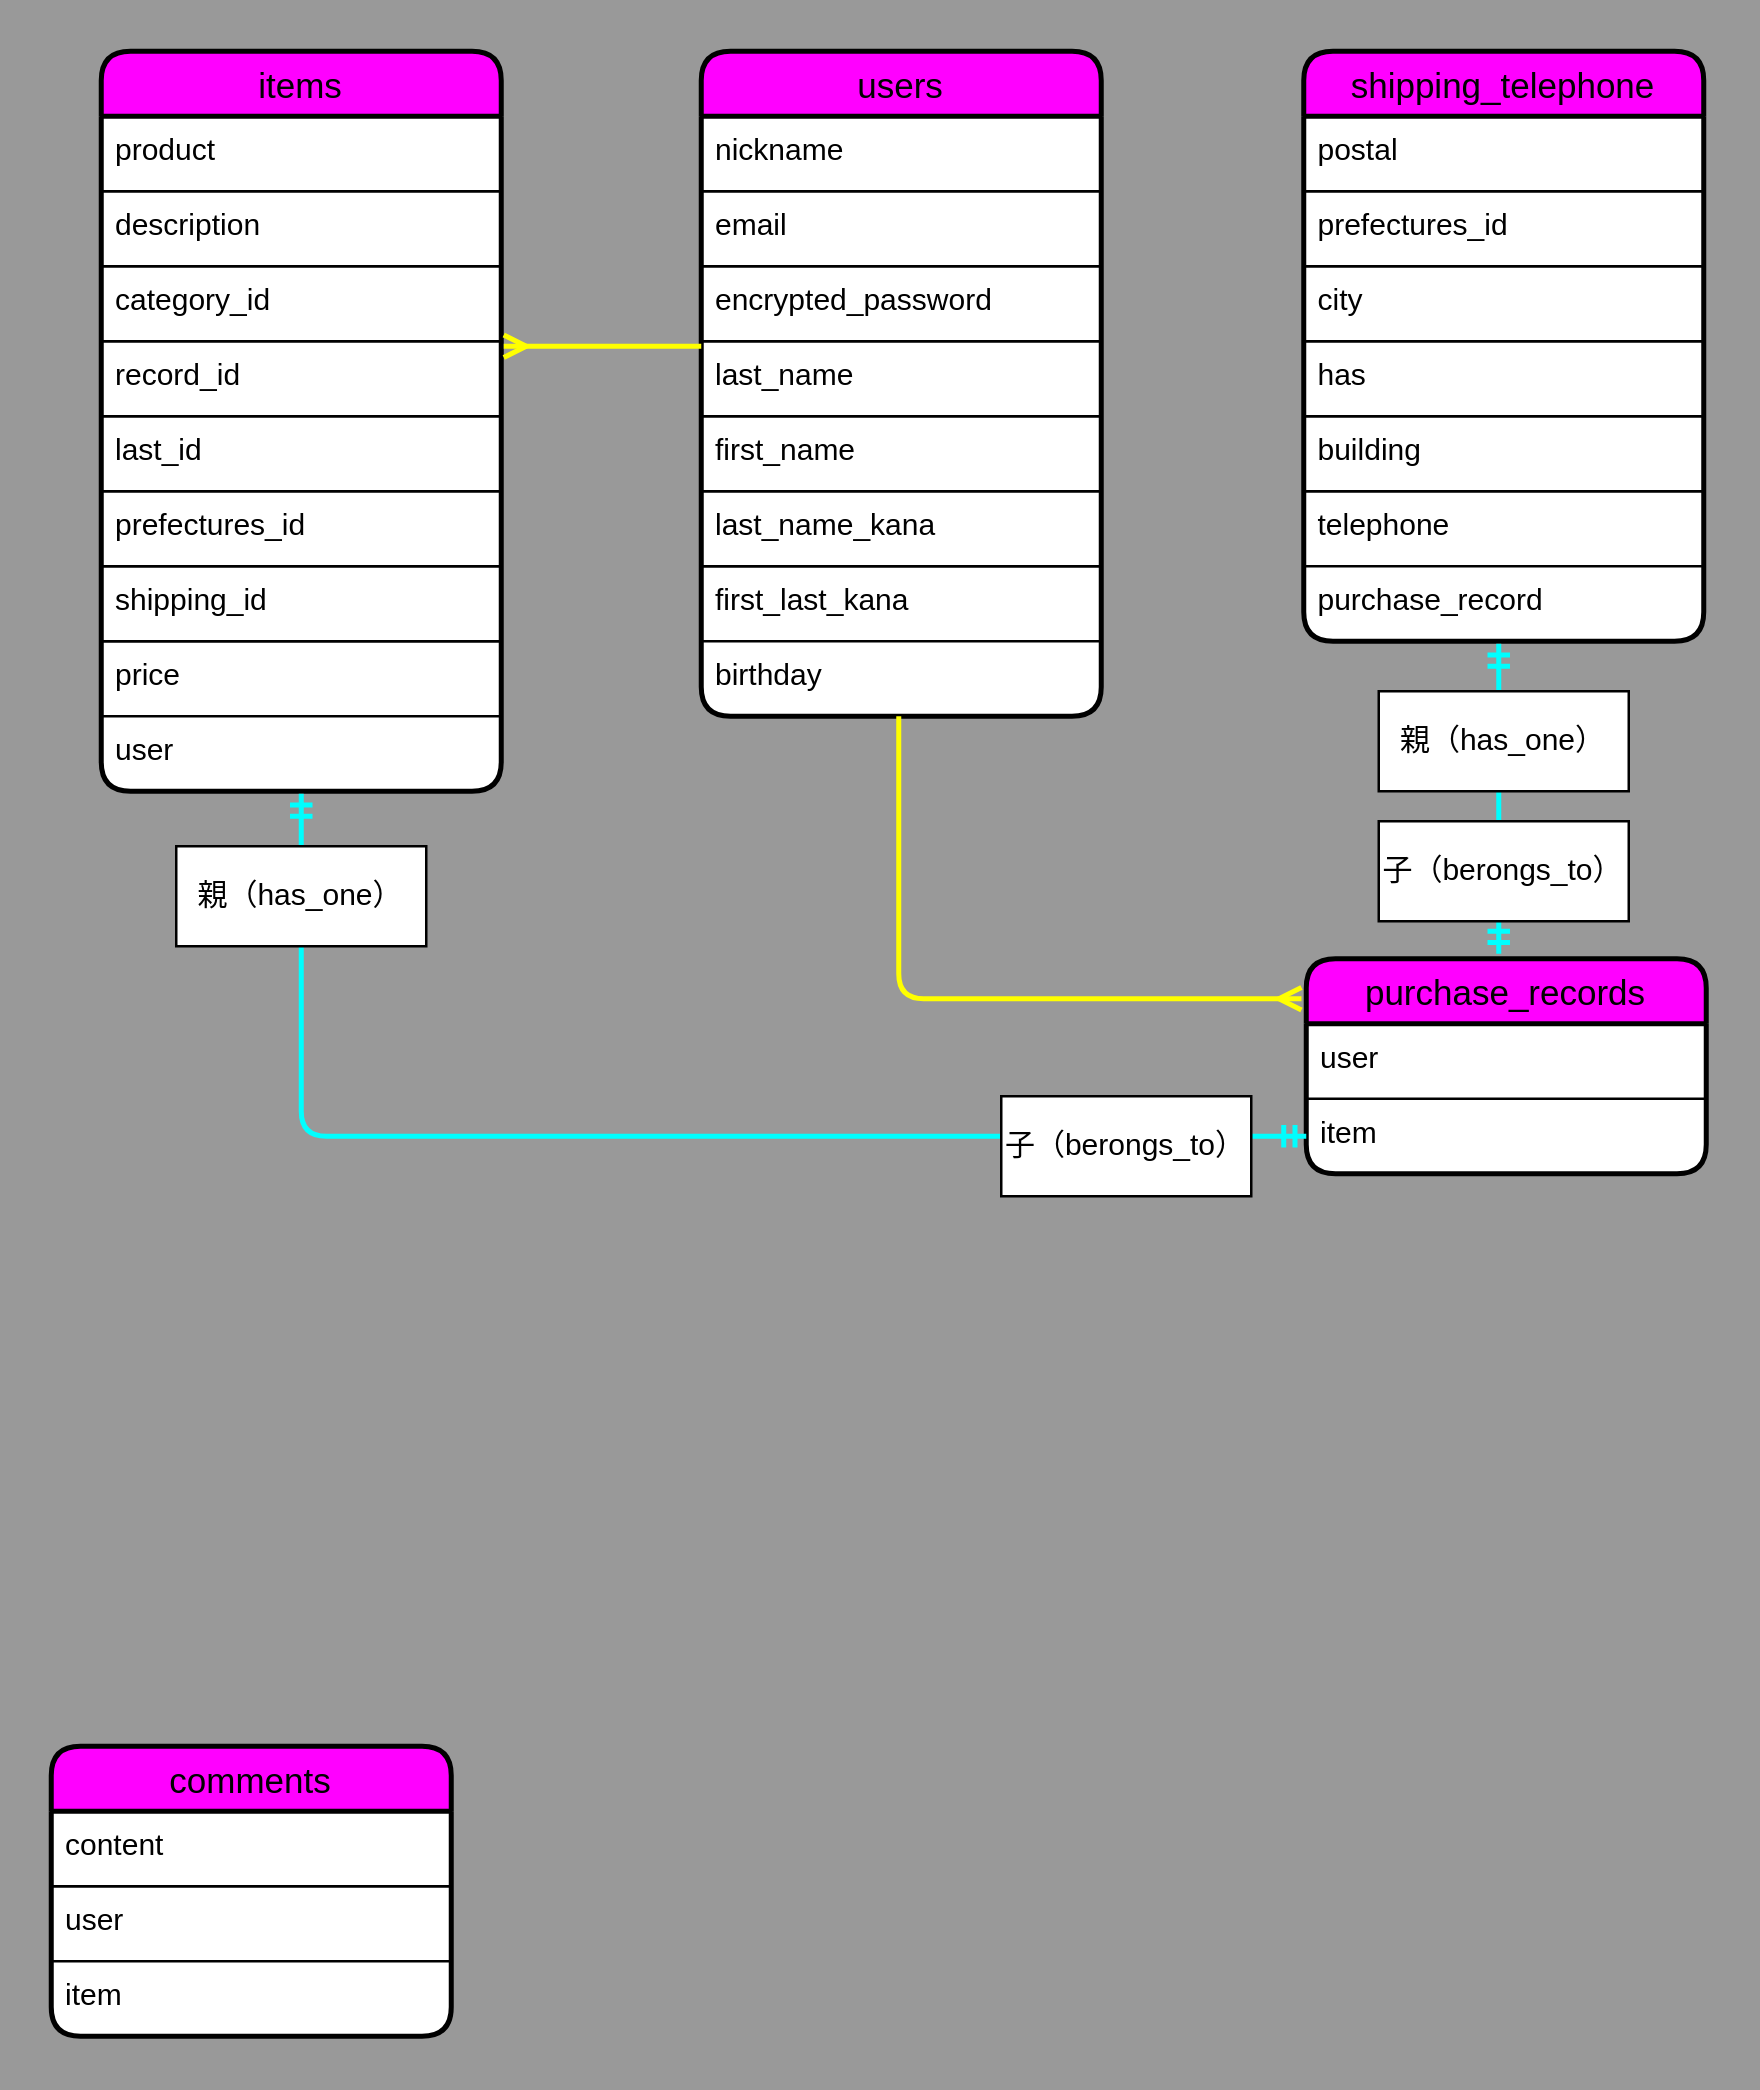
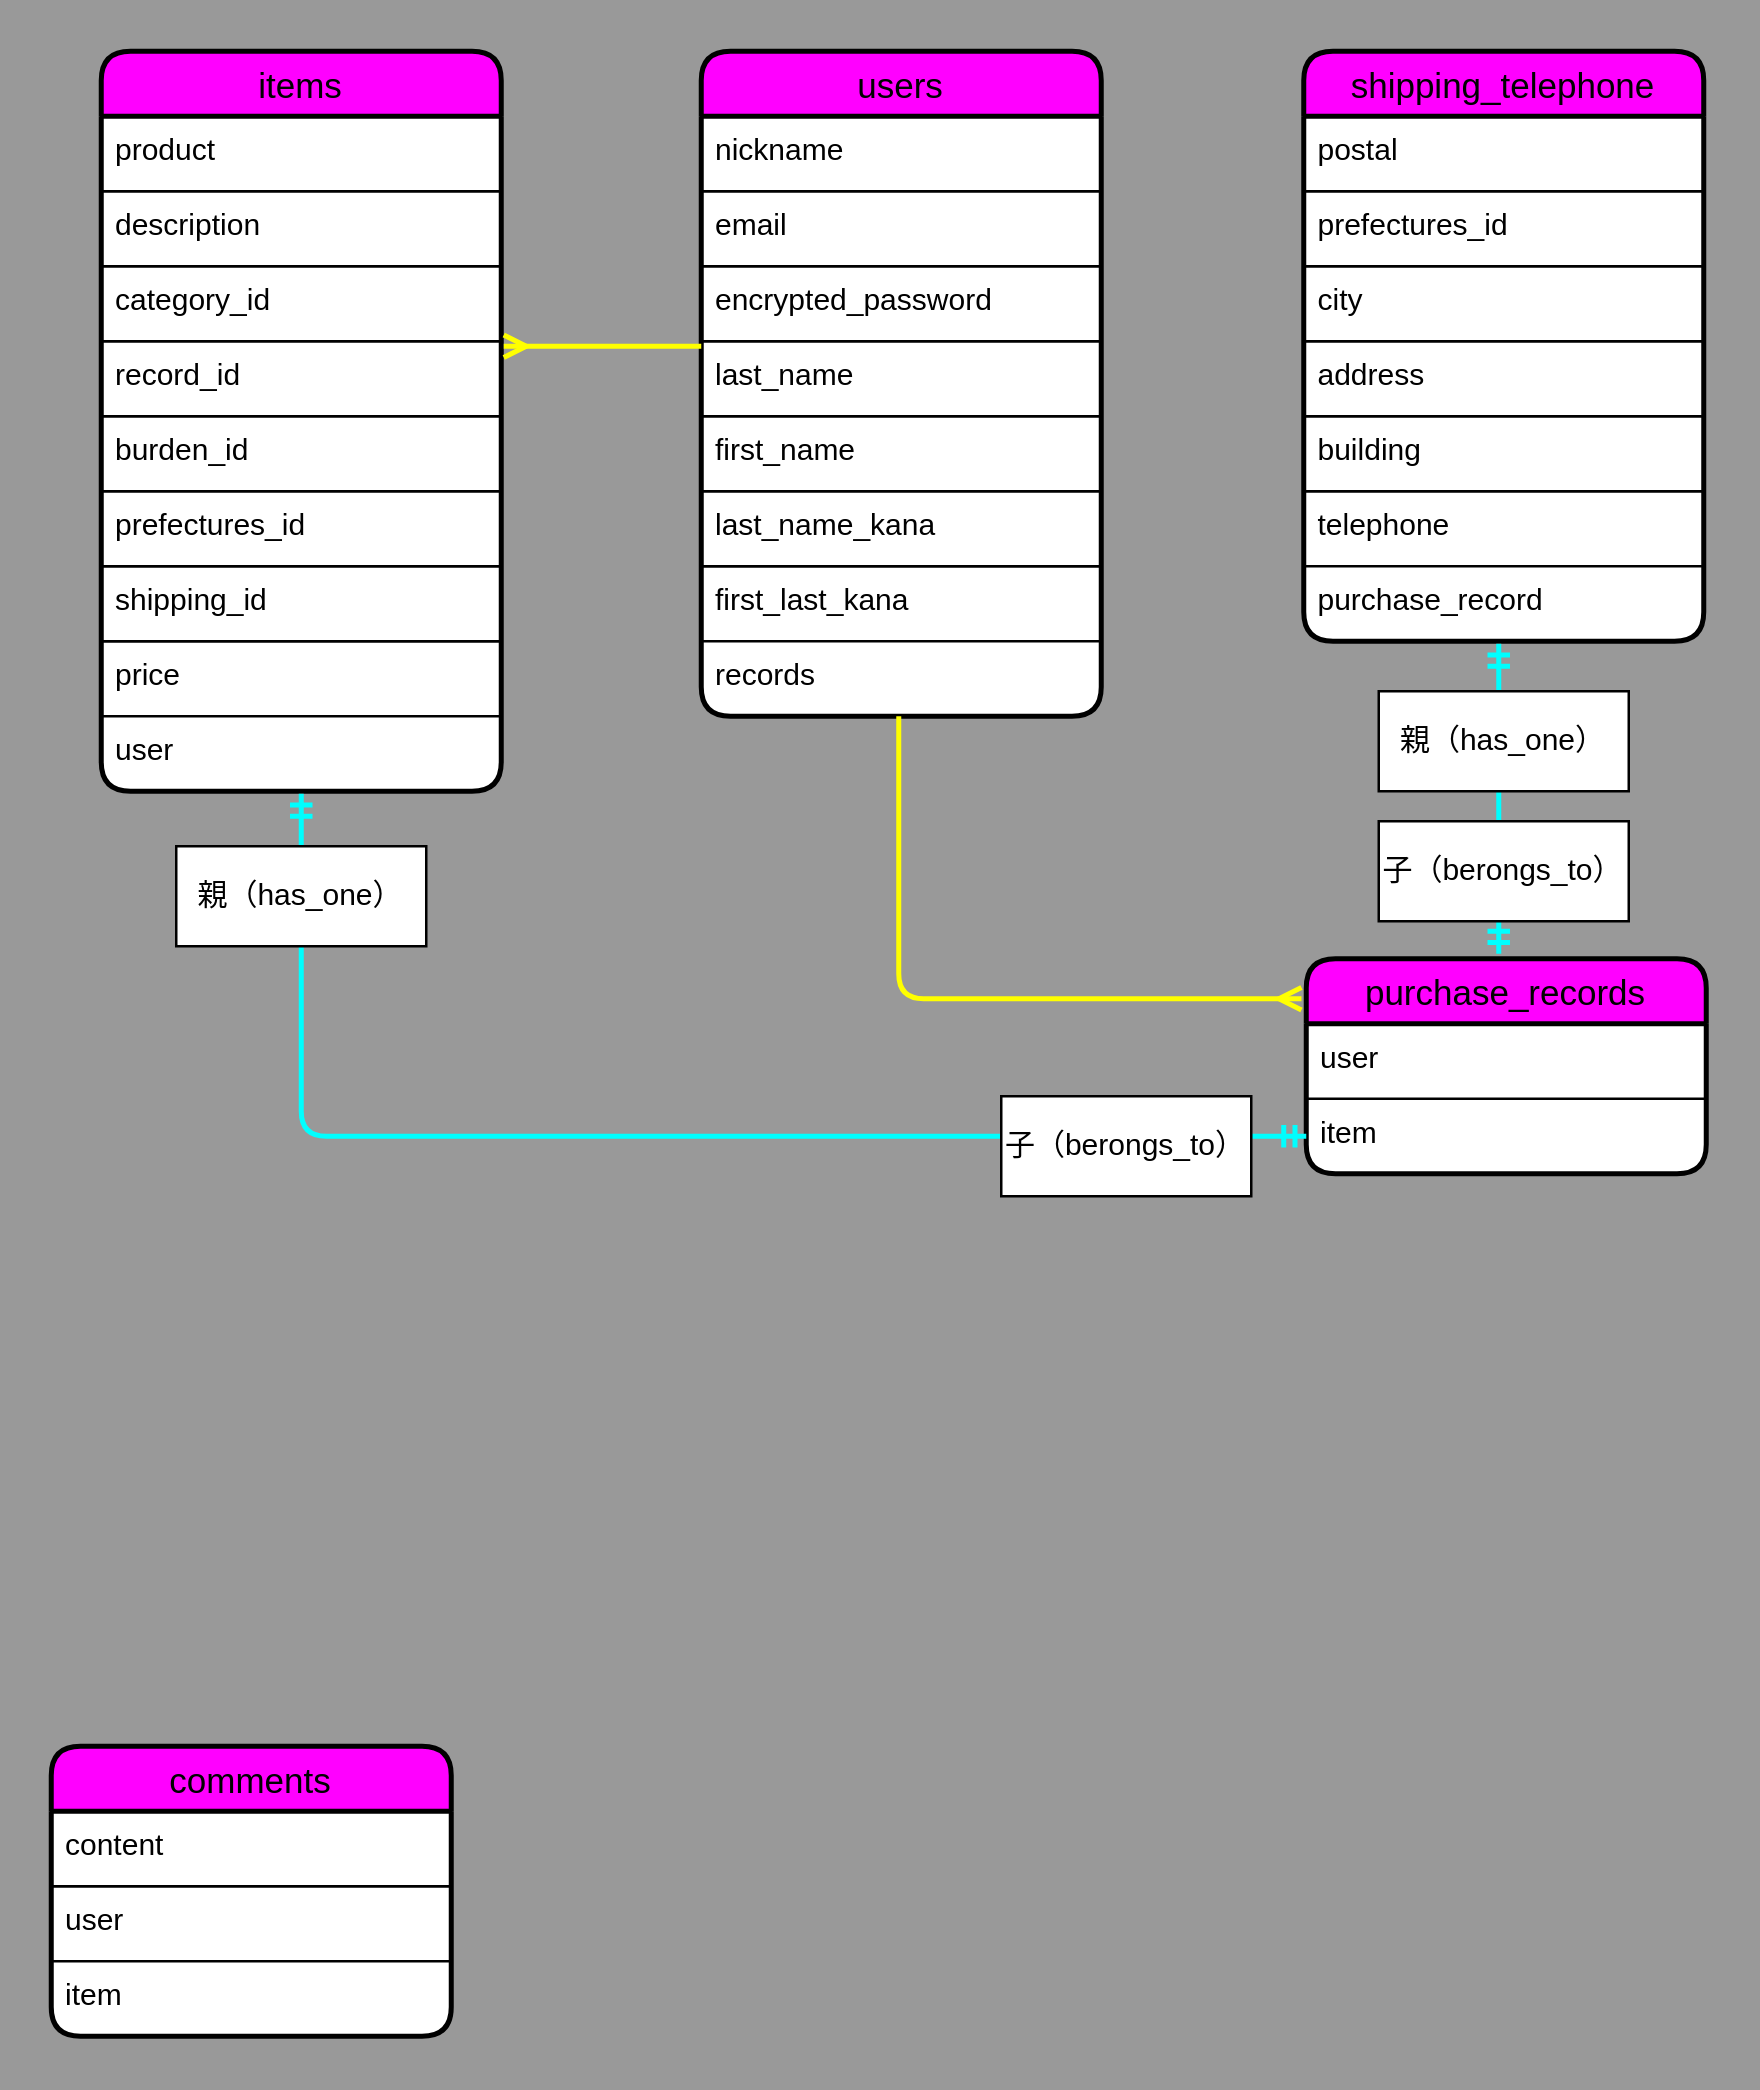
(1343, 375) -> (1376, 375)
(166, 450) -> (187, 450)
(778, 675) -> (774, 675)
